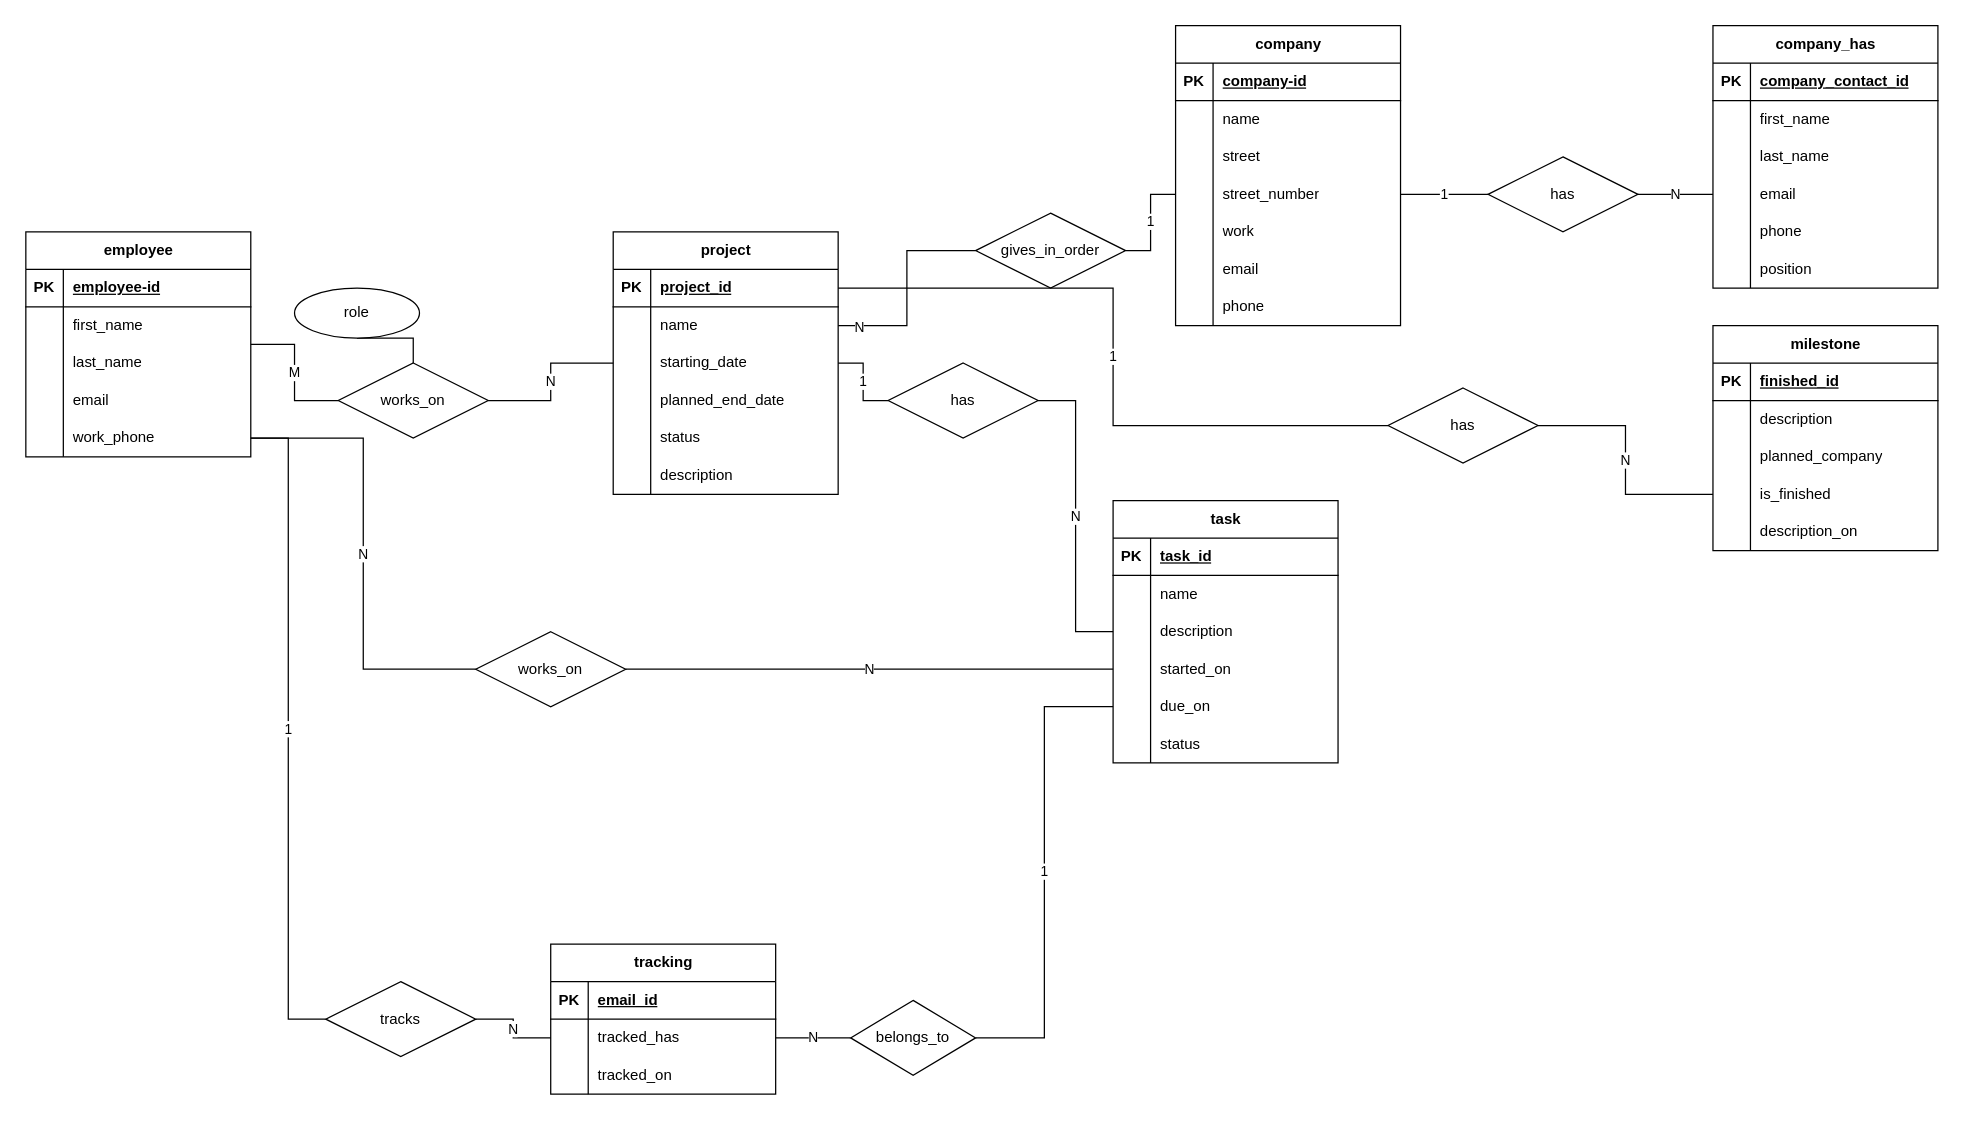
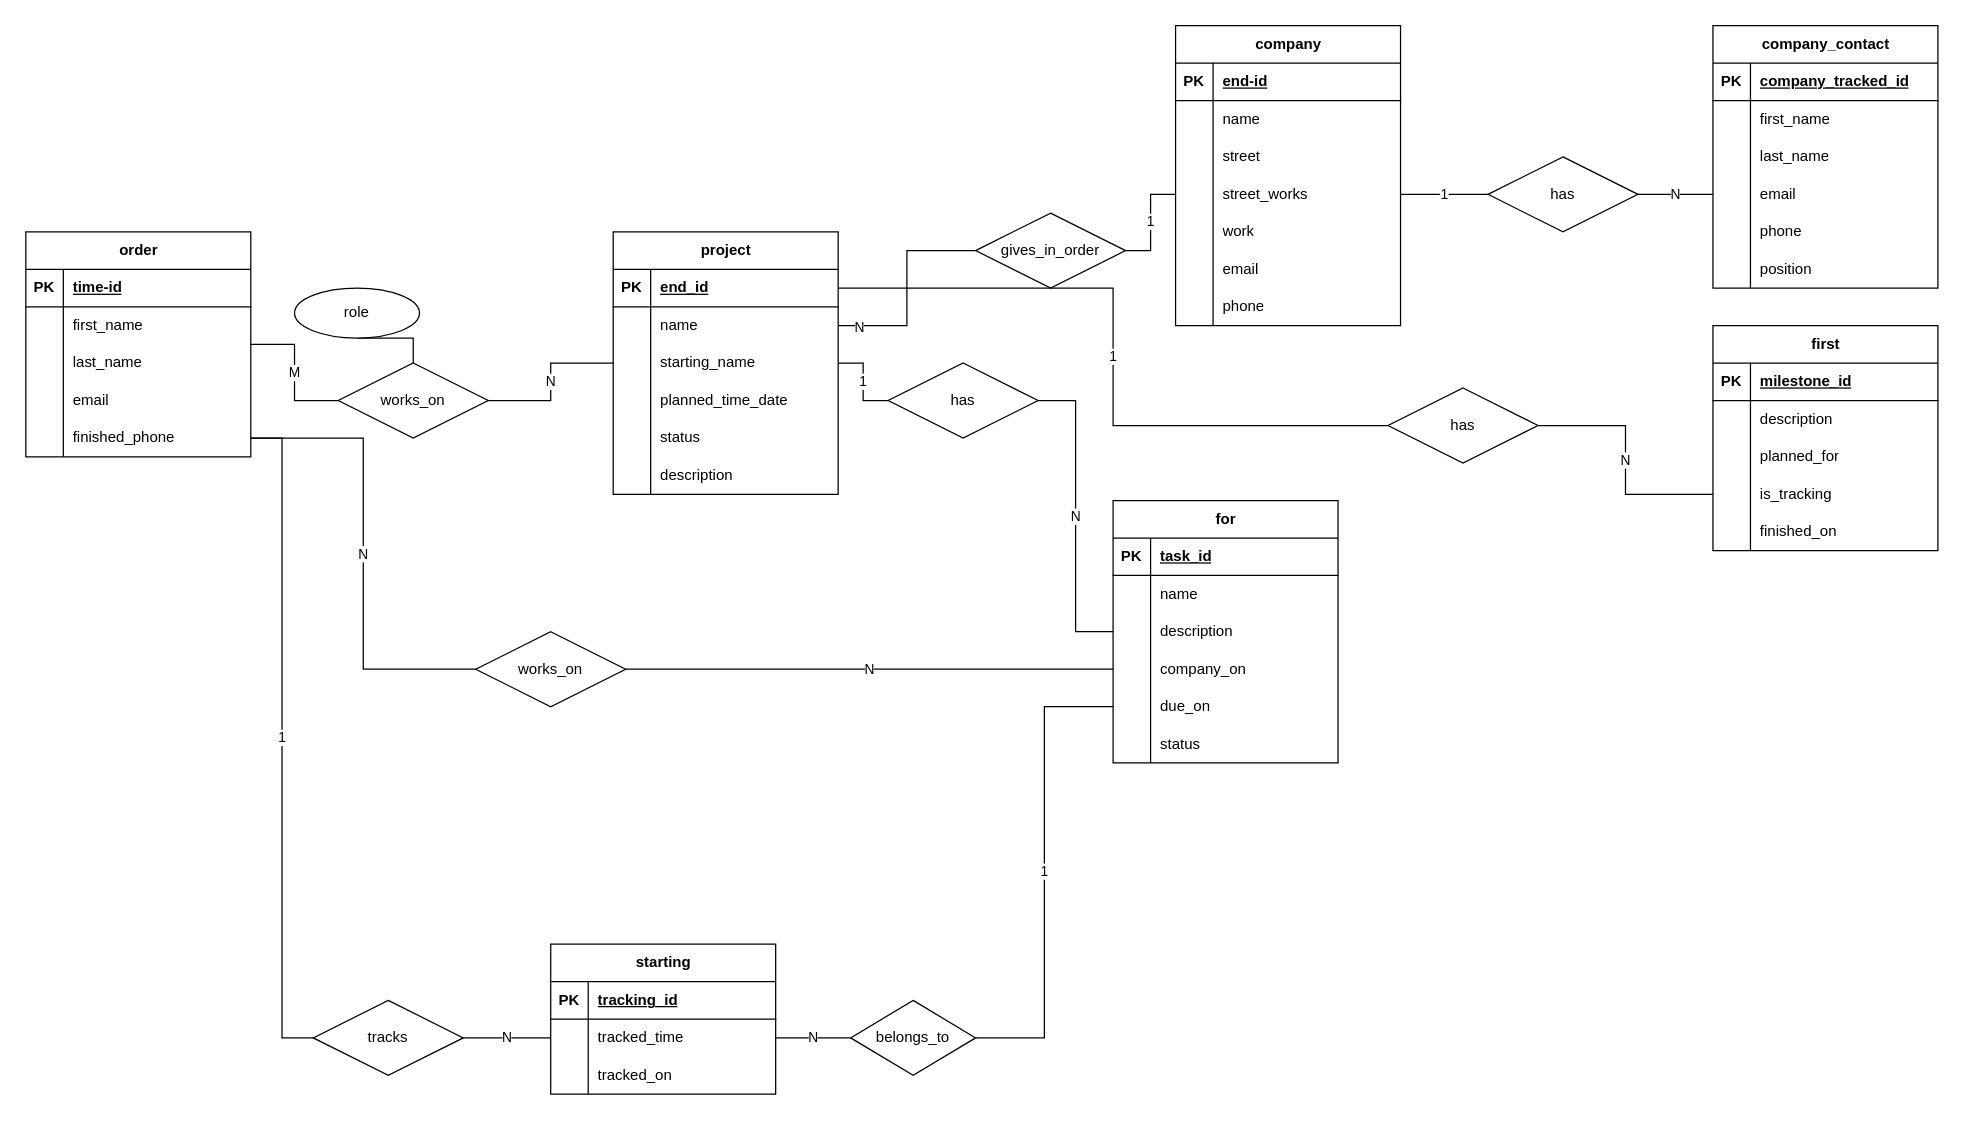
(1826, 44) -> (1826, 44)
(1263, 82) -> (1246, 82)
(1834, 82) -> (1834, 82)
(1278, 194) -> (1274, 194)
(139, 251) -> (139, 251)
(115, 288) -> (99, 288)
(701, 288) -> (684, 288)
(1826, 344) -> (1826, 344)
(713, 363) -> (713, 363)
(1801, 382) -> (1805, 382)
(726, 401) -> (728, 401)
(115, 438) -> (128, 438)
(1822, 457) -> (1805, 457)
(1801, 494) -> (1803, 494)
(1226, 519) -> (1226, 519)
(1816, 532) -> (1803, 532)
(1203, 669) -> (1203, 669)
(664, 963) -> (664, 963)
(626, 1001) -> (640, 1001)
(401, 1019) -> (388, 1038)
(644, 1038) -> (647, 1038)
